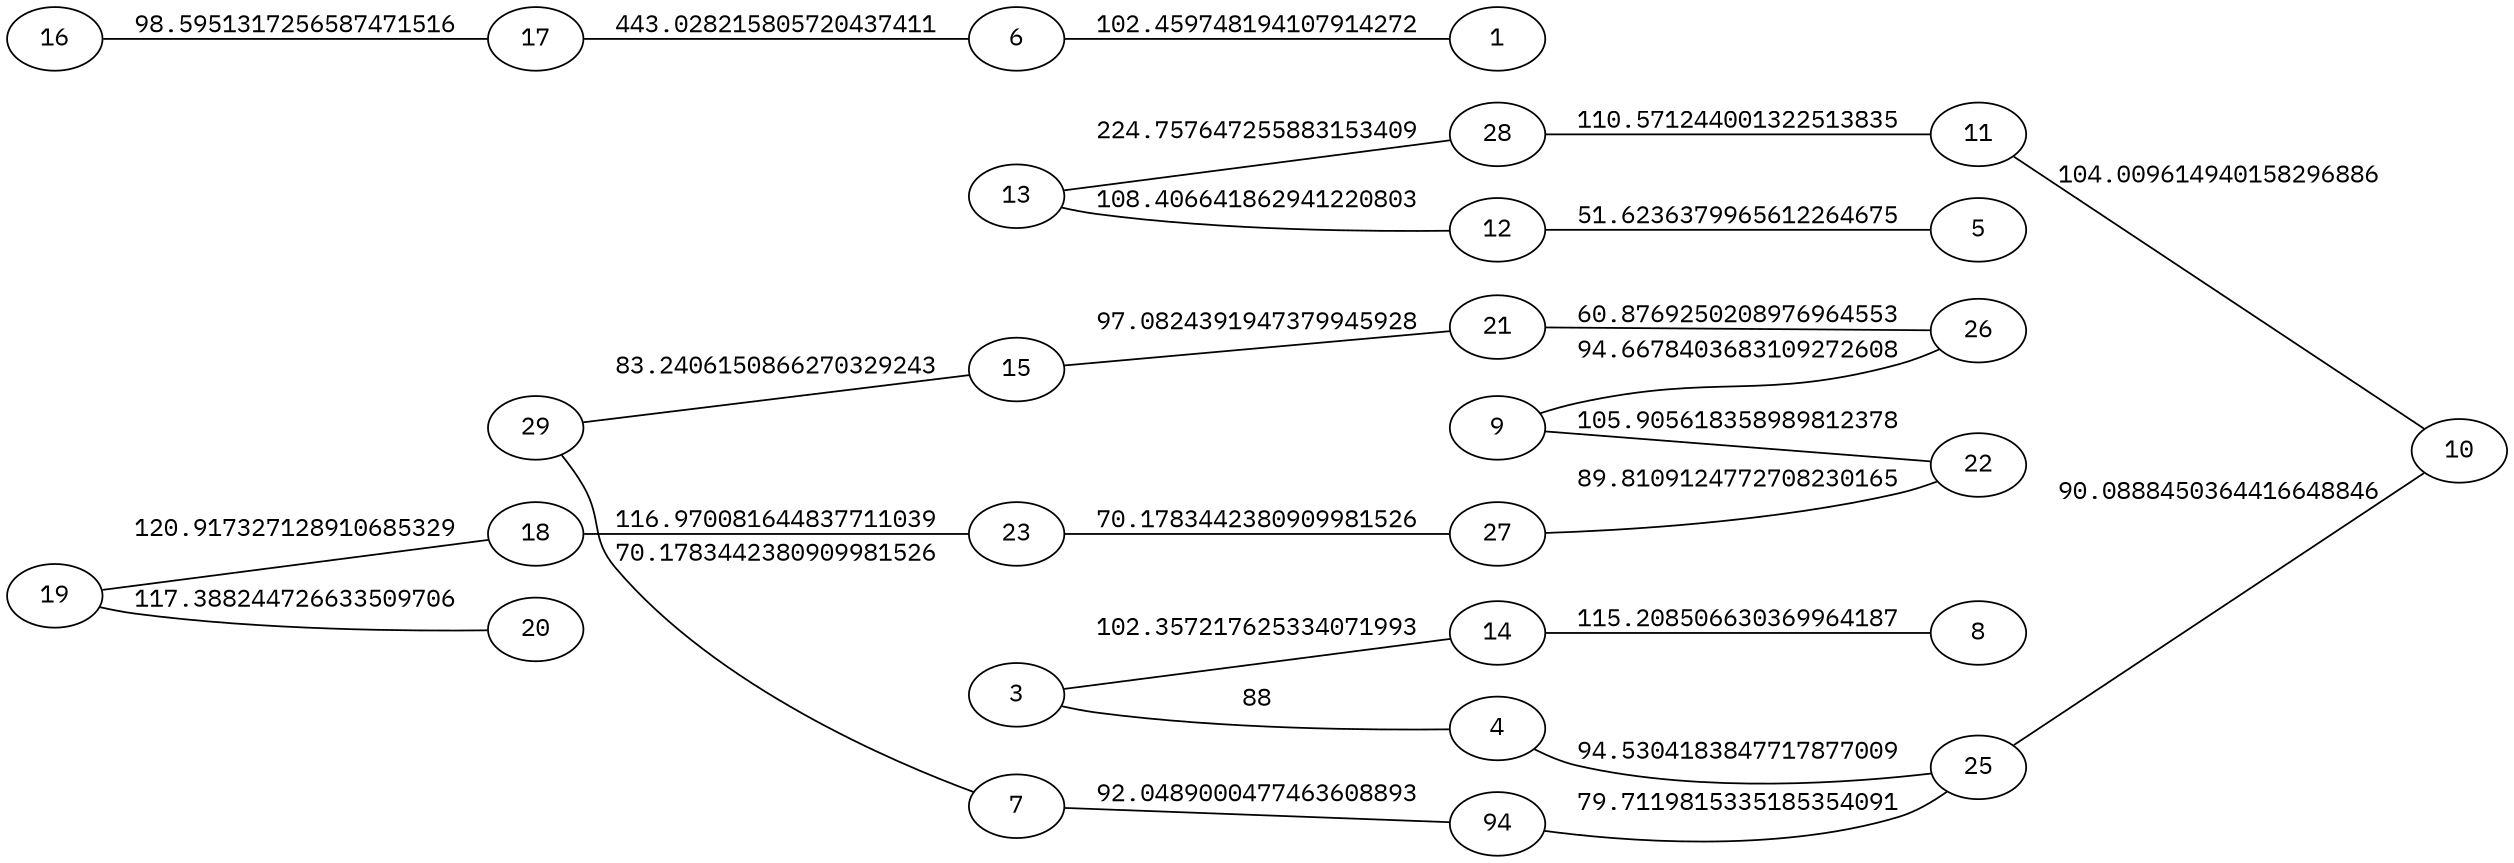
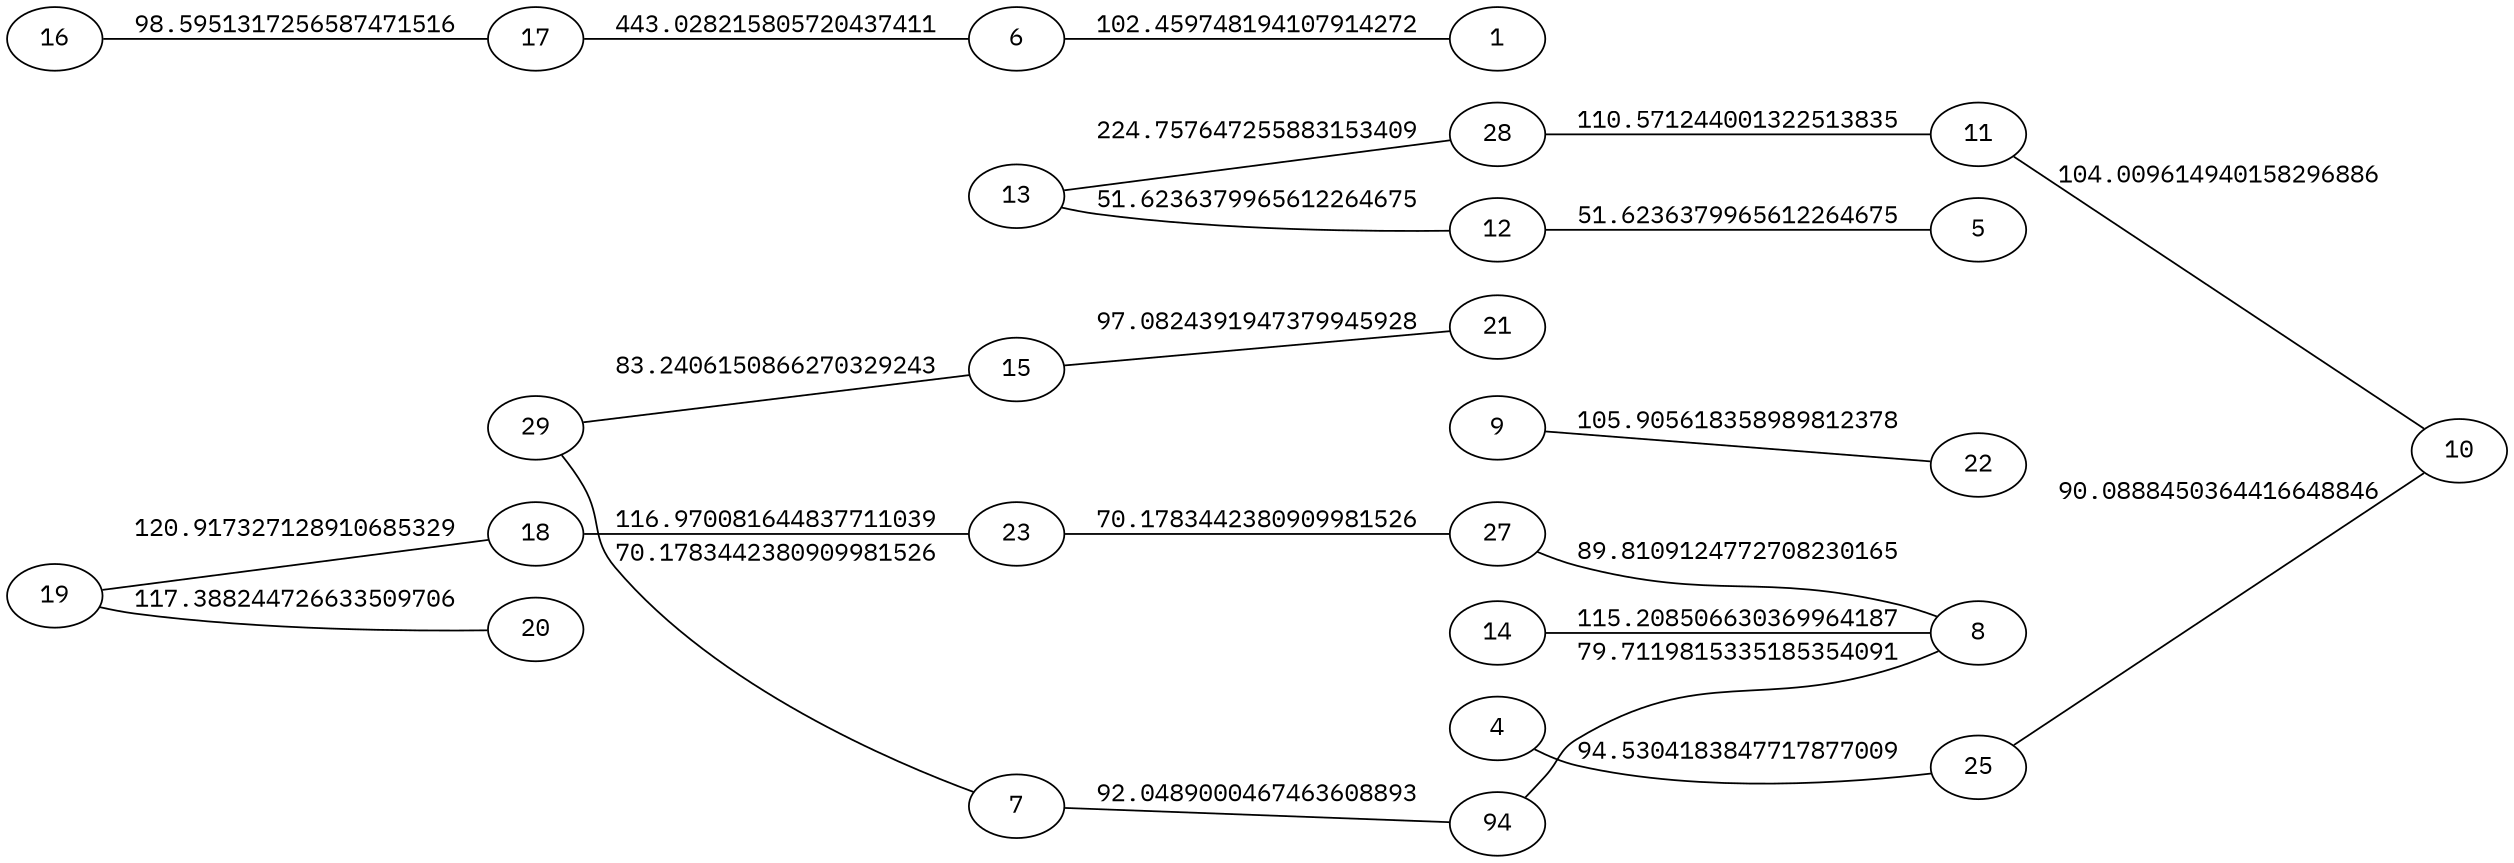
(1257, 201) -> (1257, 201)
(1978, 331) -> none
(1743, 519) -> (1737, 586)
(1017, 695) -> none
(1257, 795) -> (1257, 795)
(1750, 840) -> (1717, 693)
